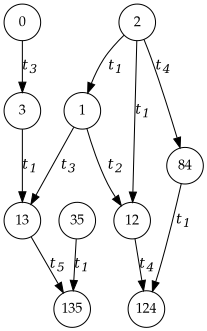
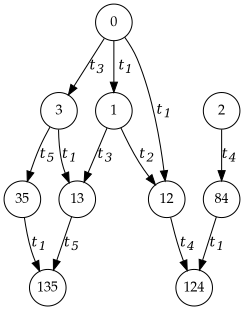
(105, 57) -> (114, 61)
(135, 116) -> (151, 102)
none -> (39, 149)
